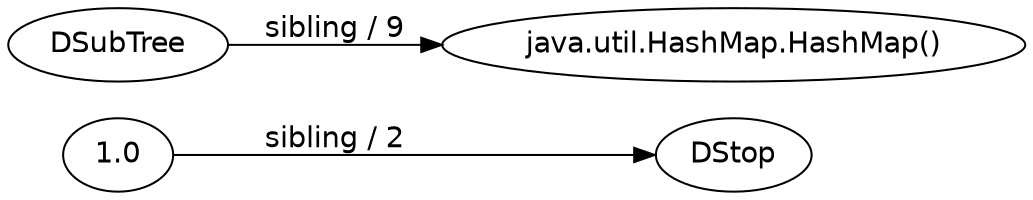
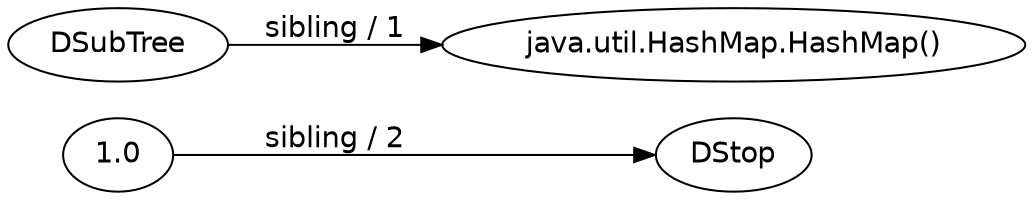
(335, 30) -> (335, 30)
